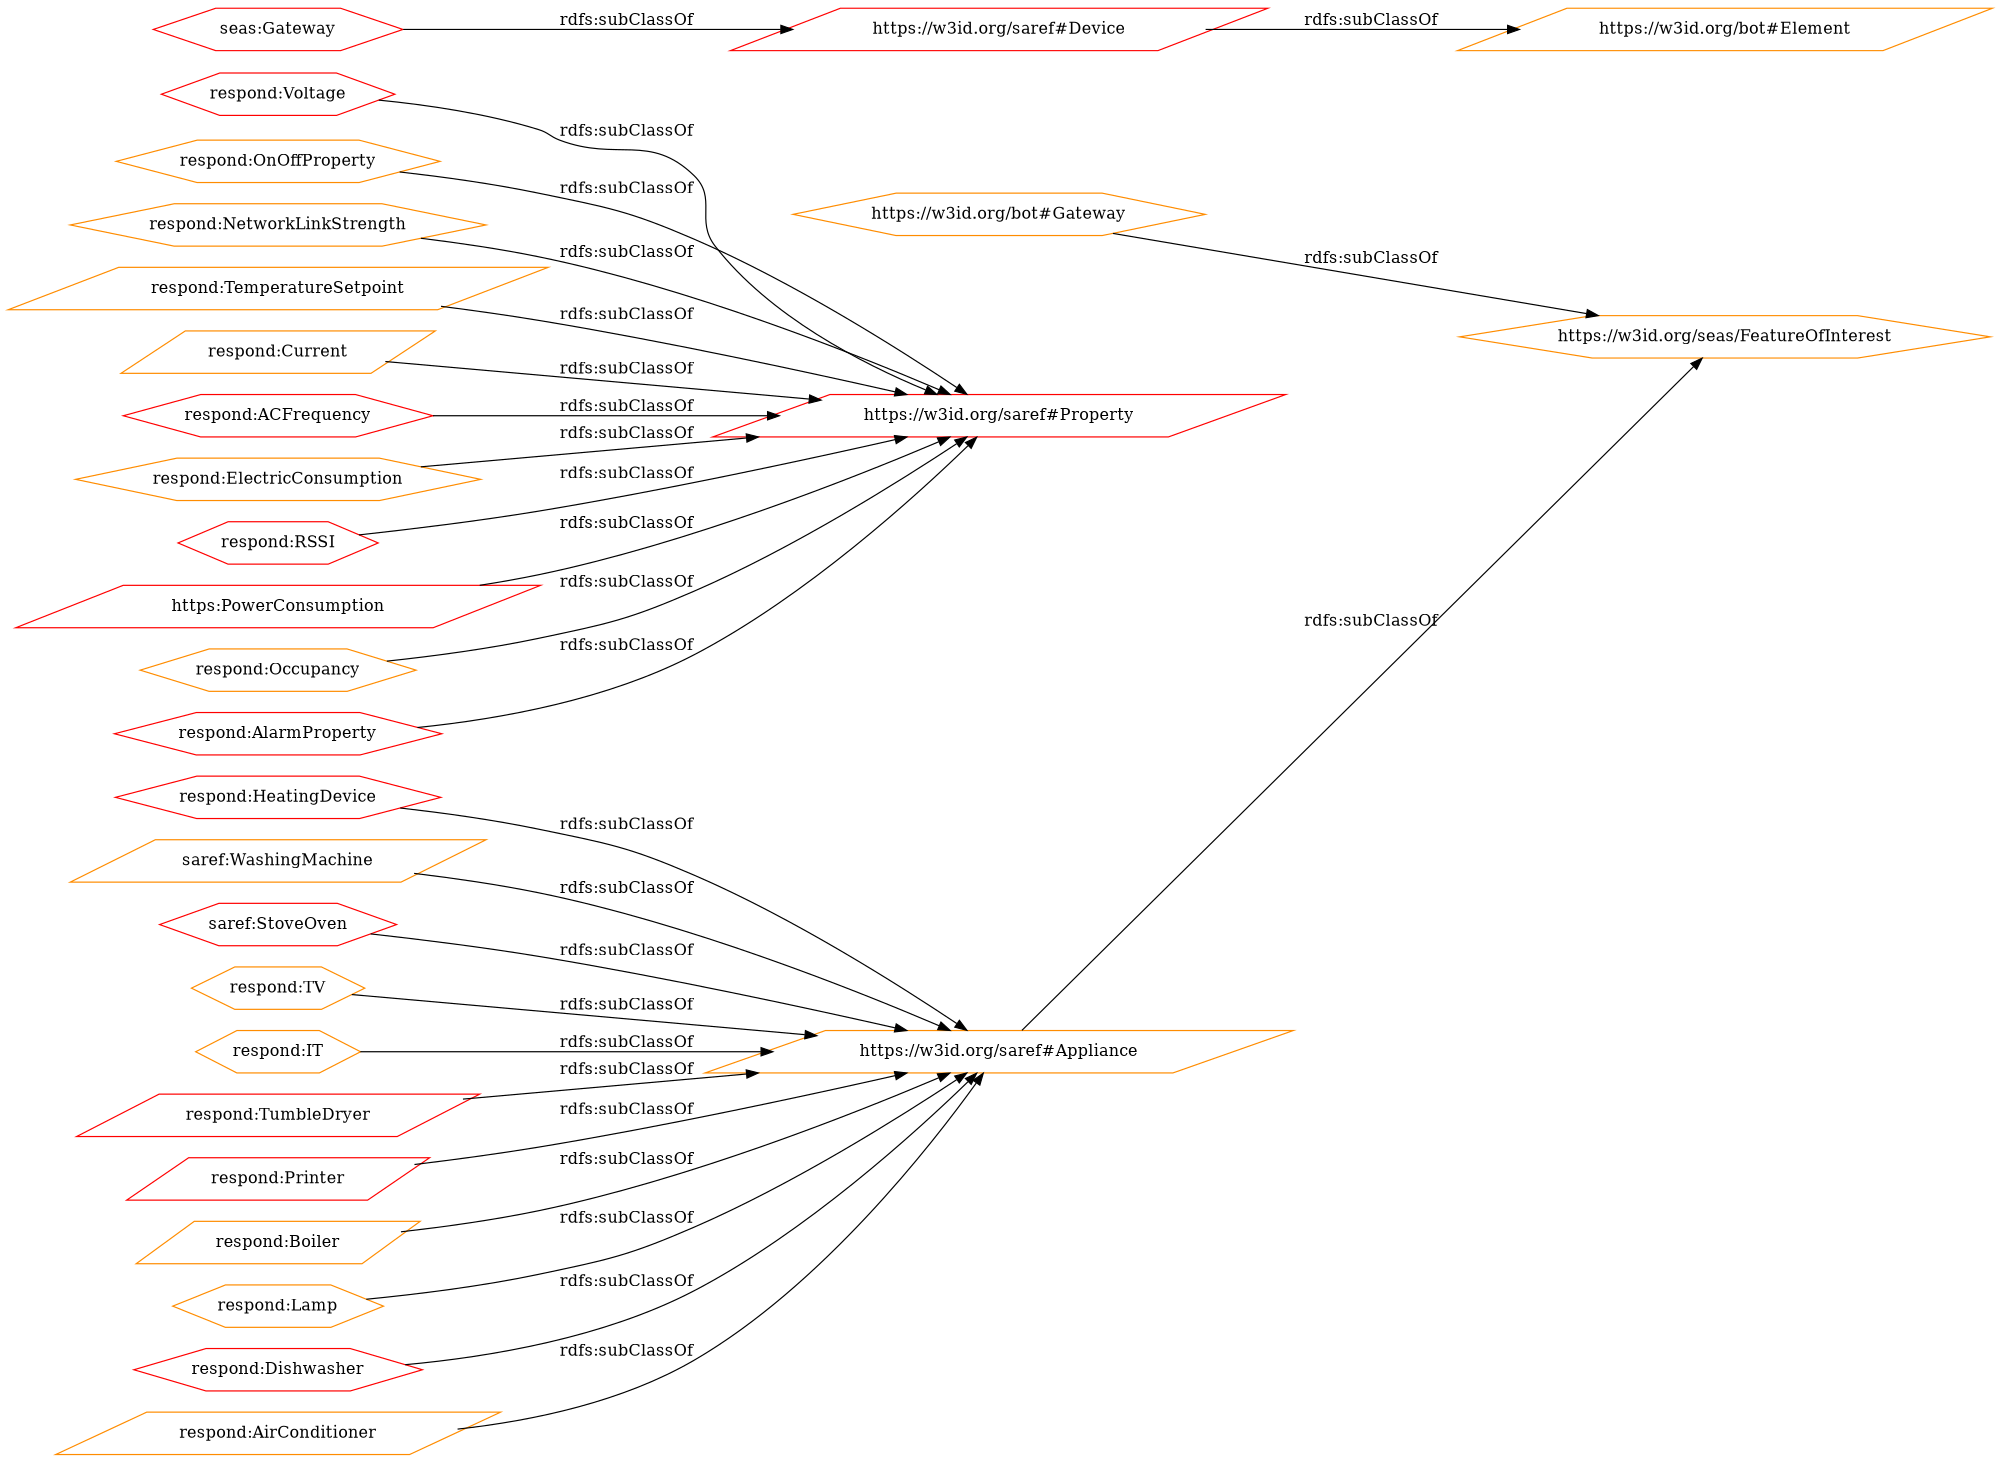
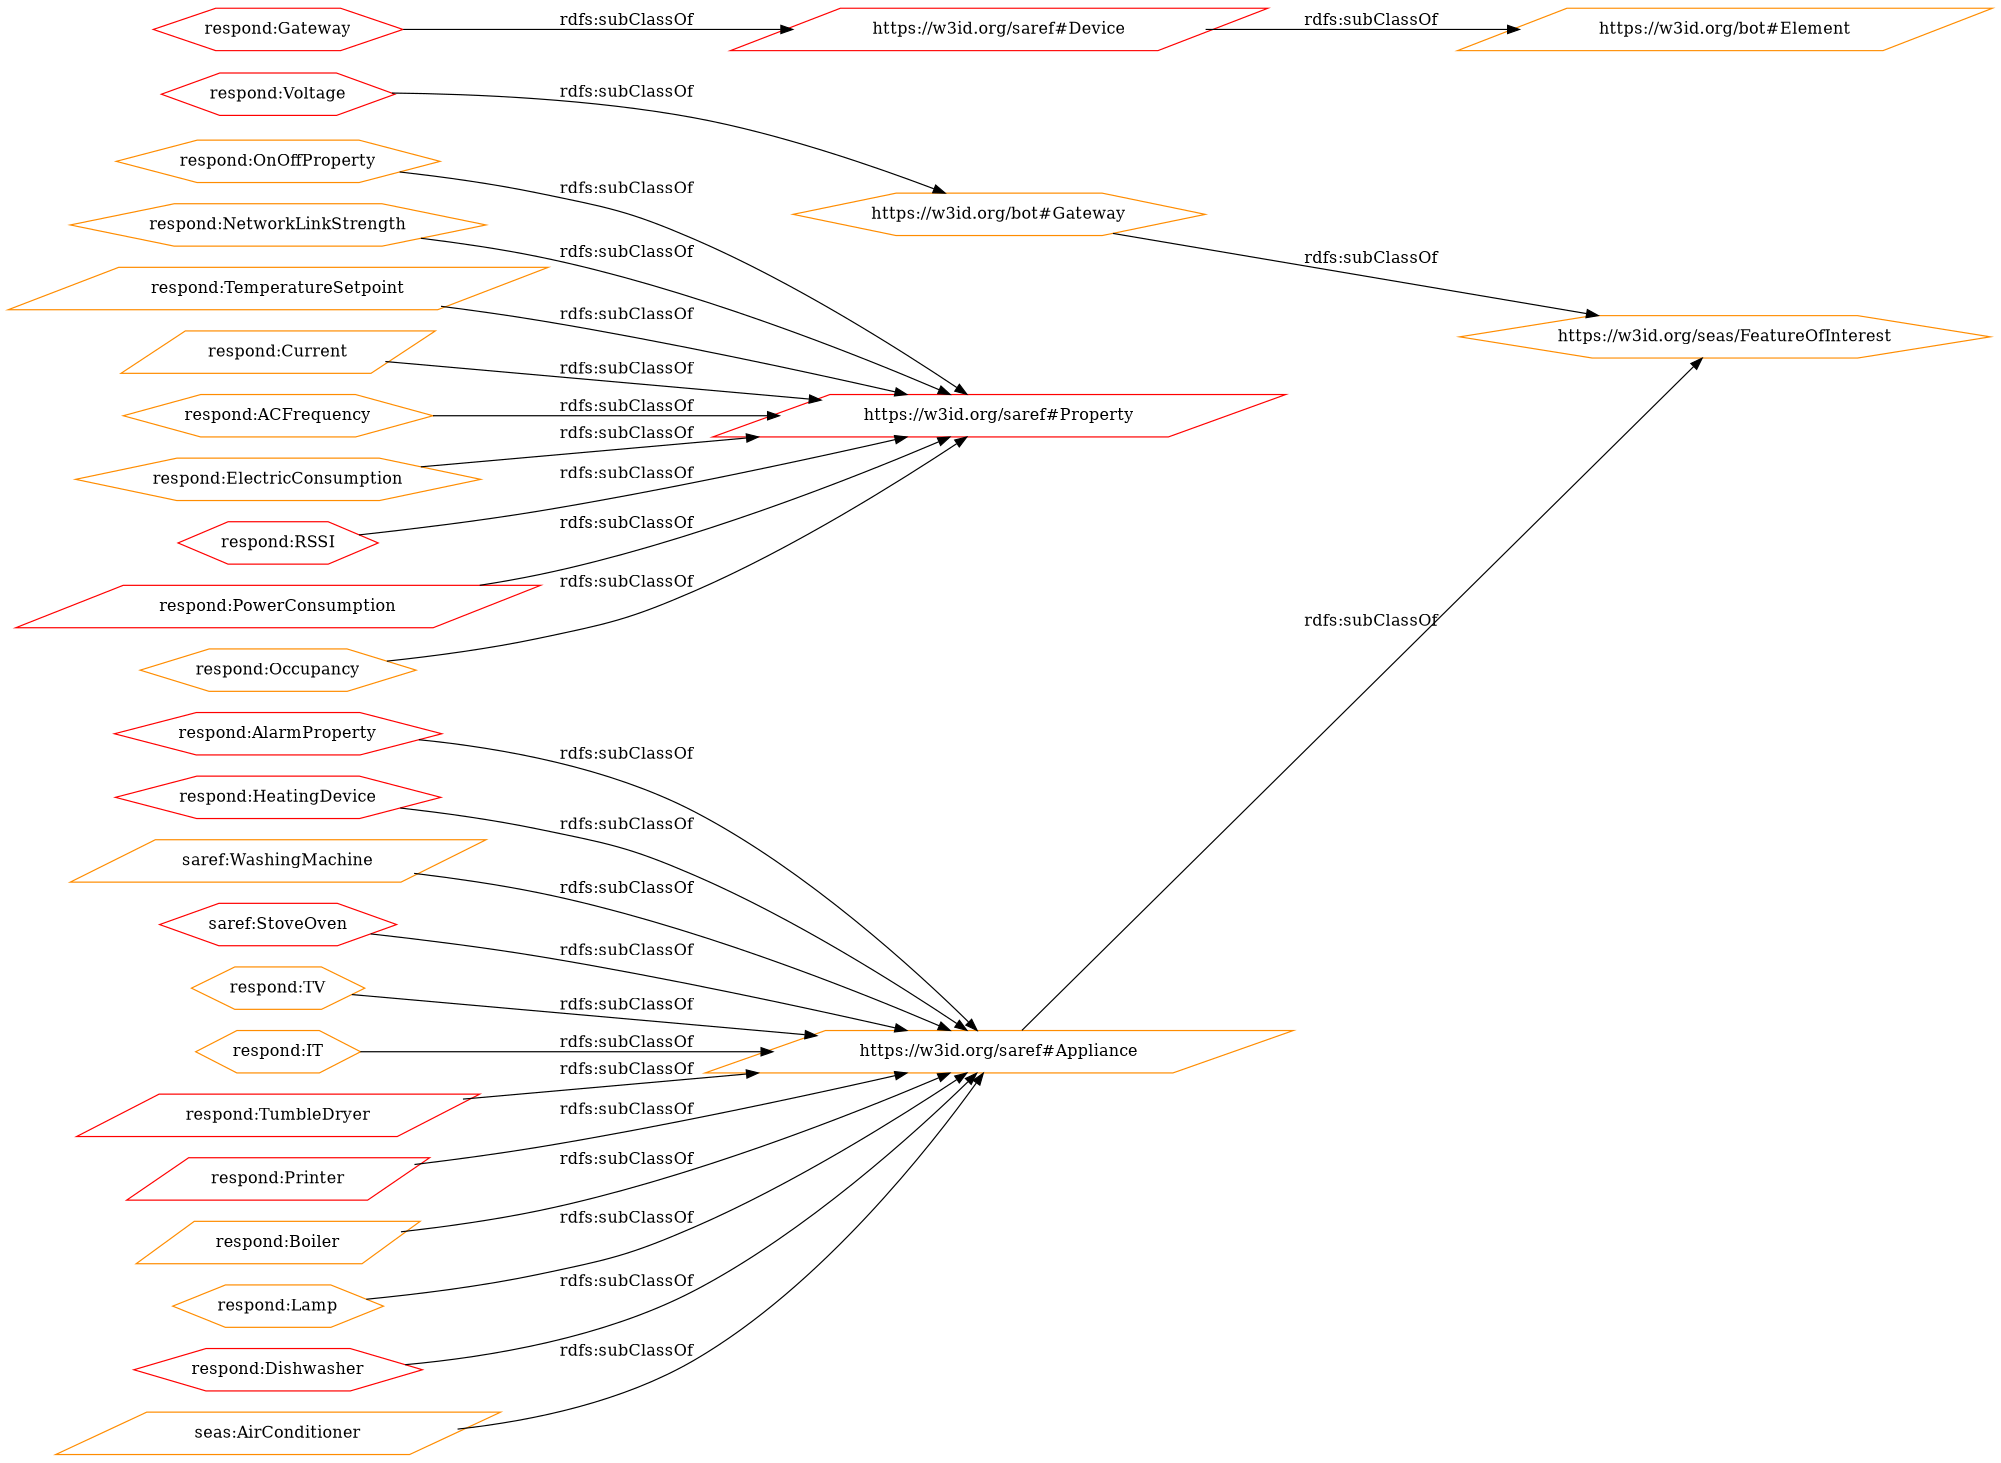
(278, 29) -> (278, 29)
(696, 177) -> (668, 113)
(278, 416) -> (278, 416)
(278, 607) -> (278, 607)
(719, 640) -> (721, 827)
(278, 1433) -> (278, 1433)
